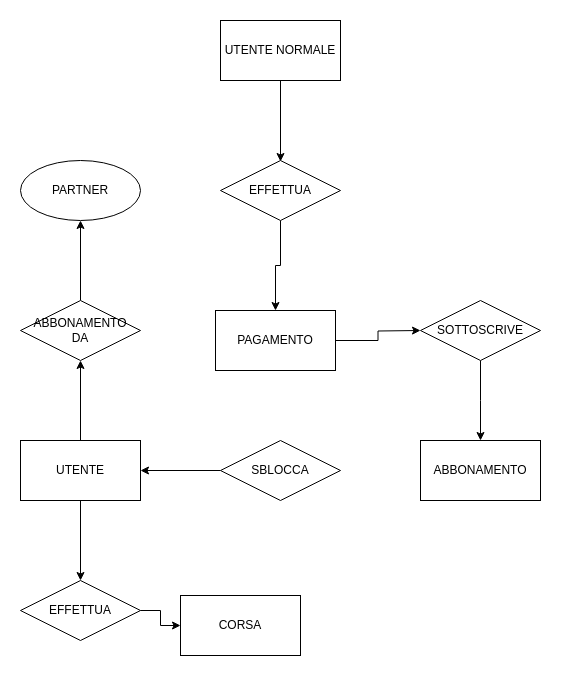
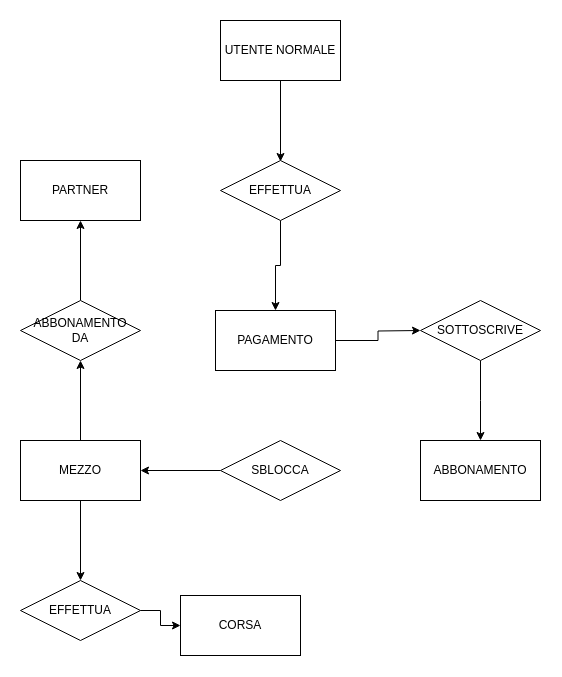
(81, 191) -> (81, 191)
(81, 471) -> (81, 471)
